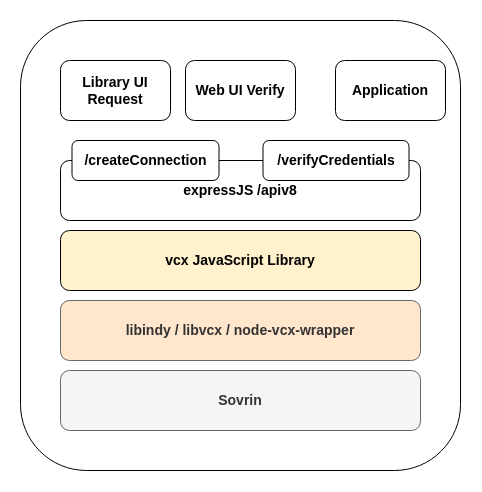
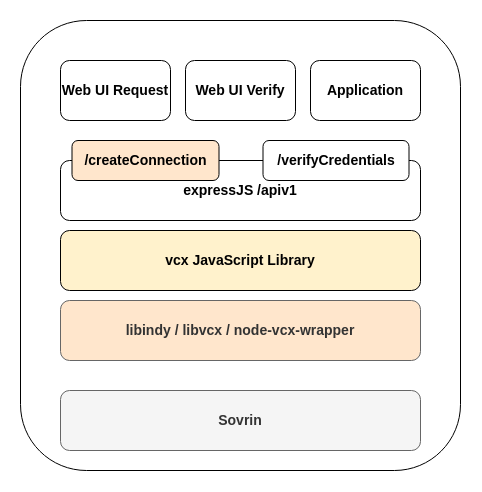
(116, 91) -> (116, 91)
(391, 91) -> (366, 91)
(146, 161) -> (146, 161)
(241, 191) -> (241, 191)
(241, 401) -> (241, 421)
